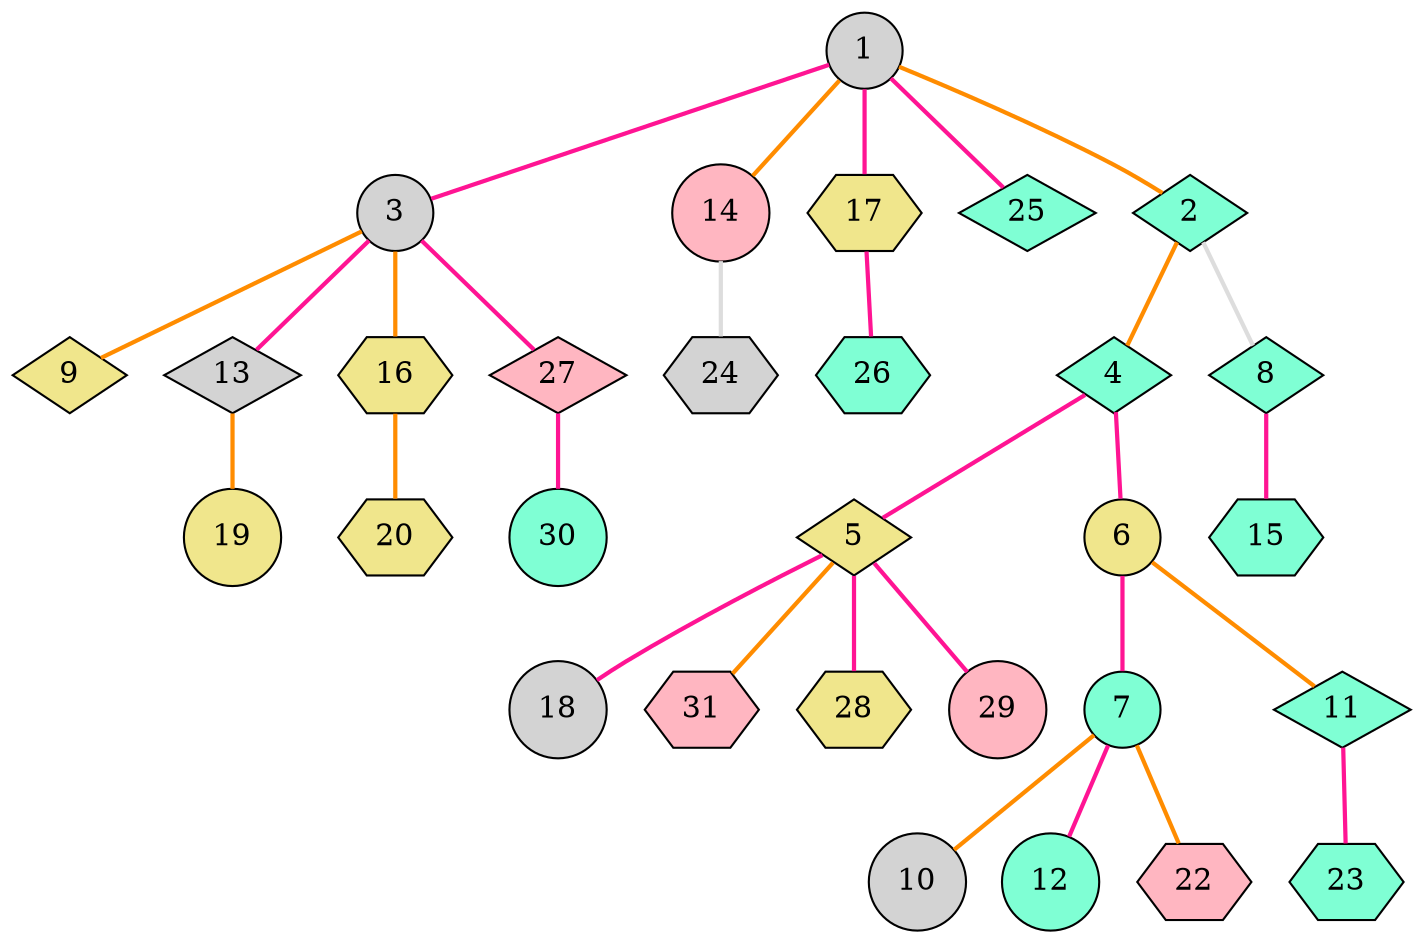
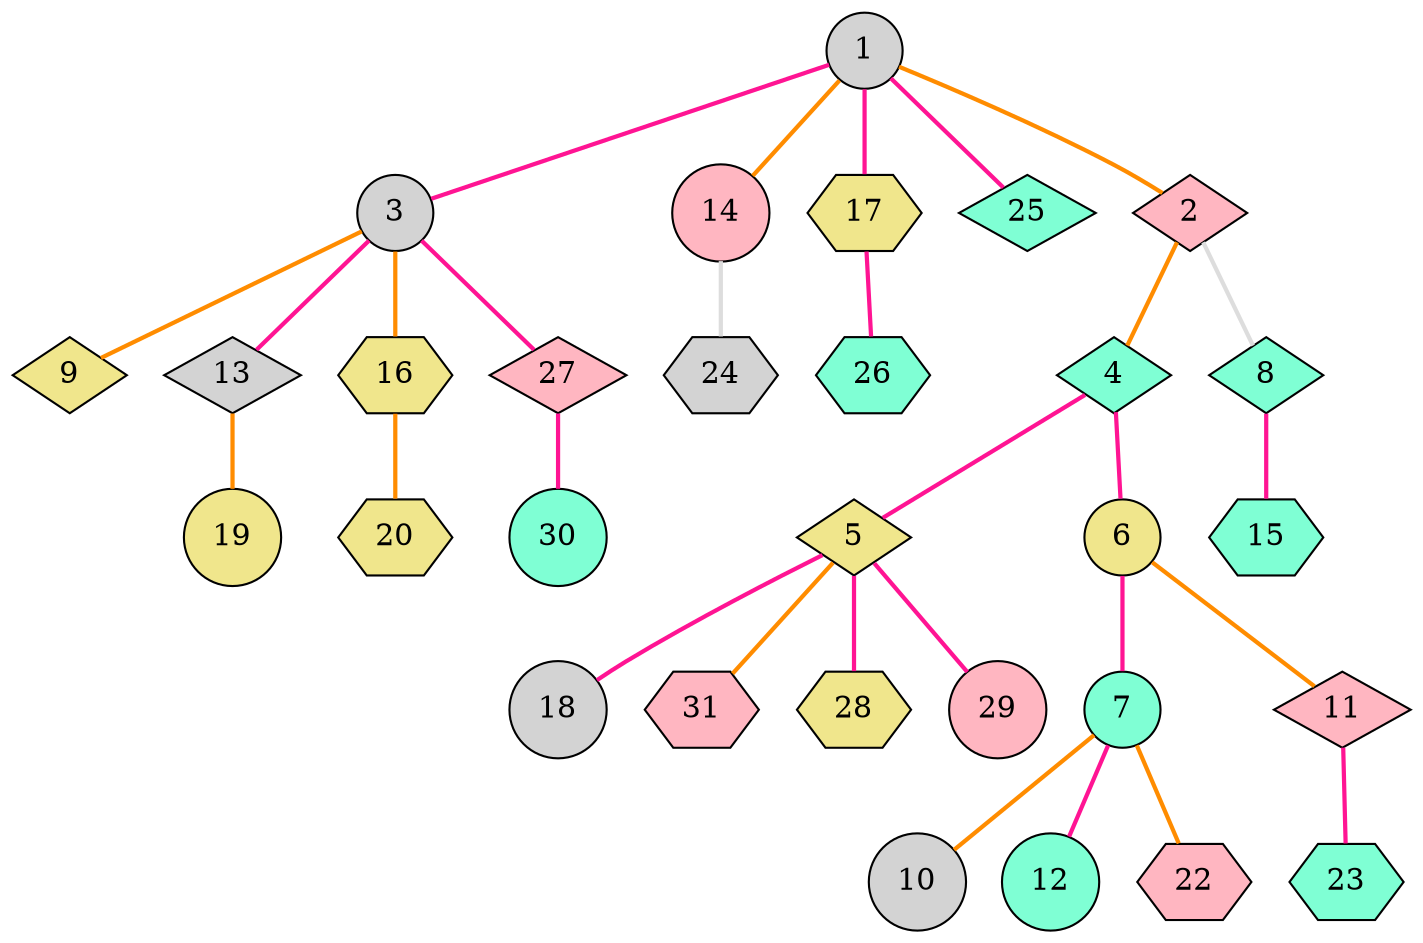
(1190, 213) -> (1190, 213)
(1342, 710) -> (1342, 710)
